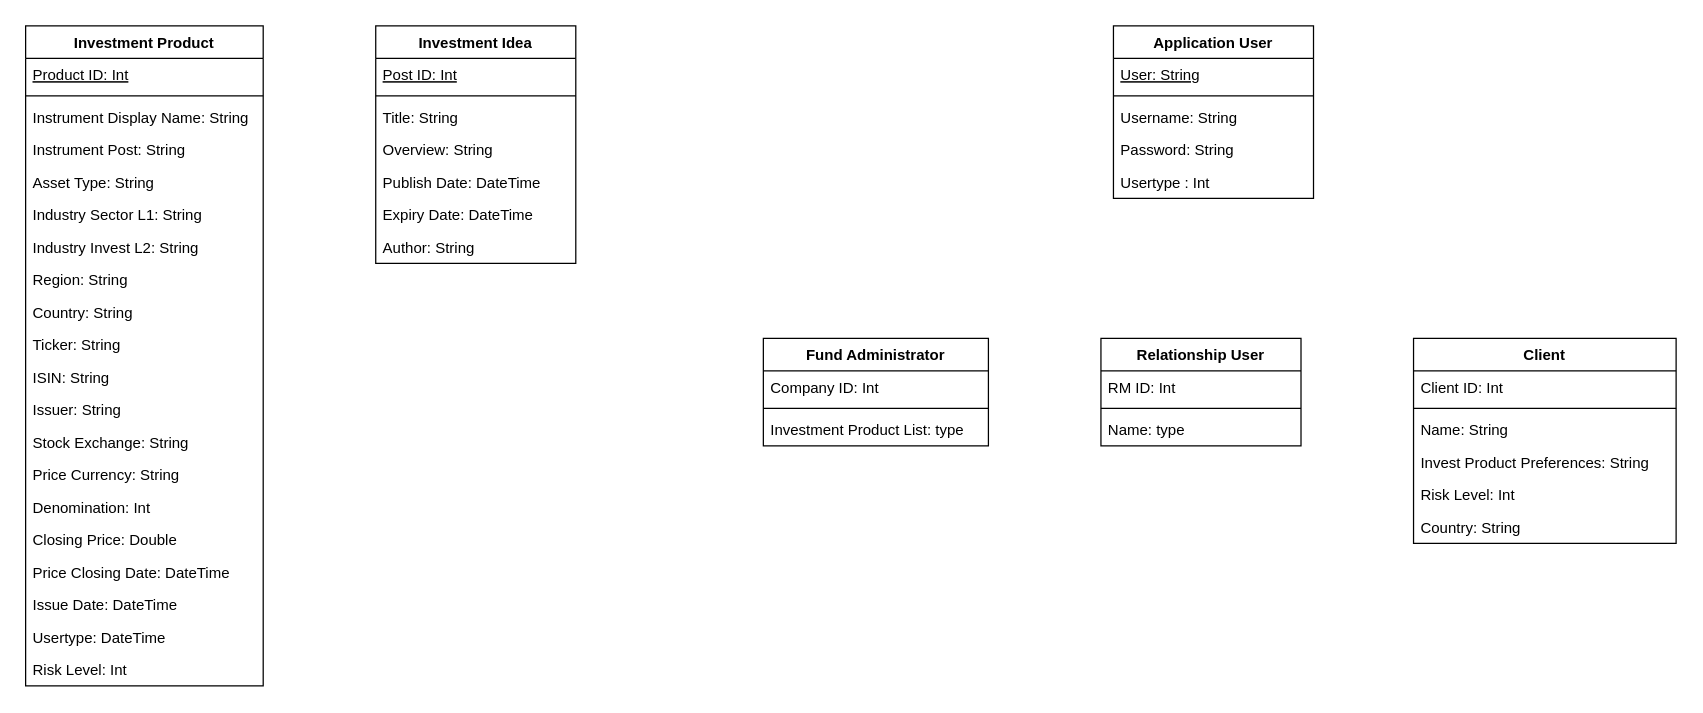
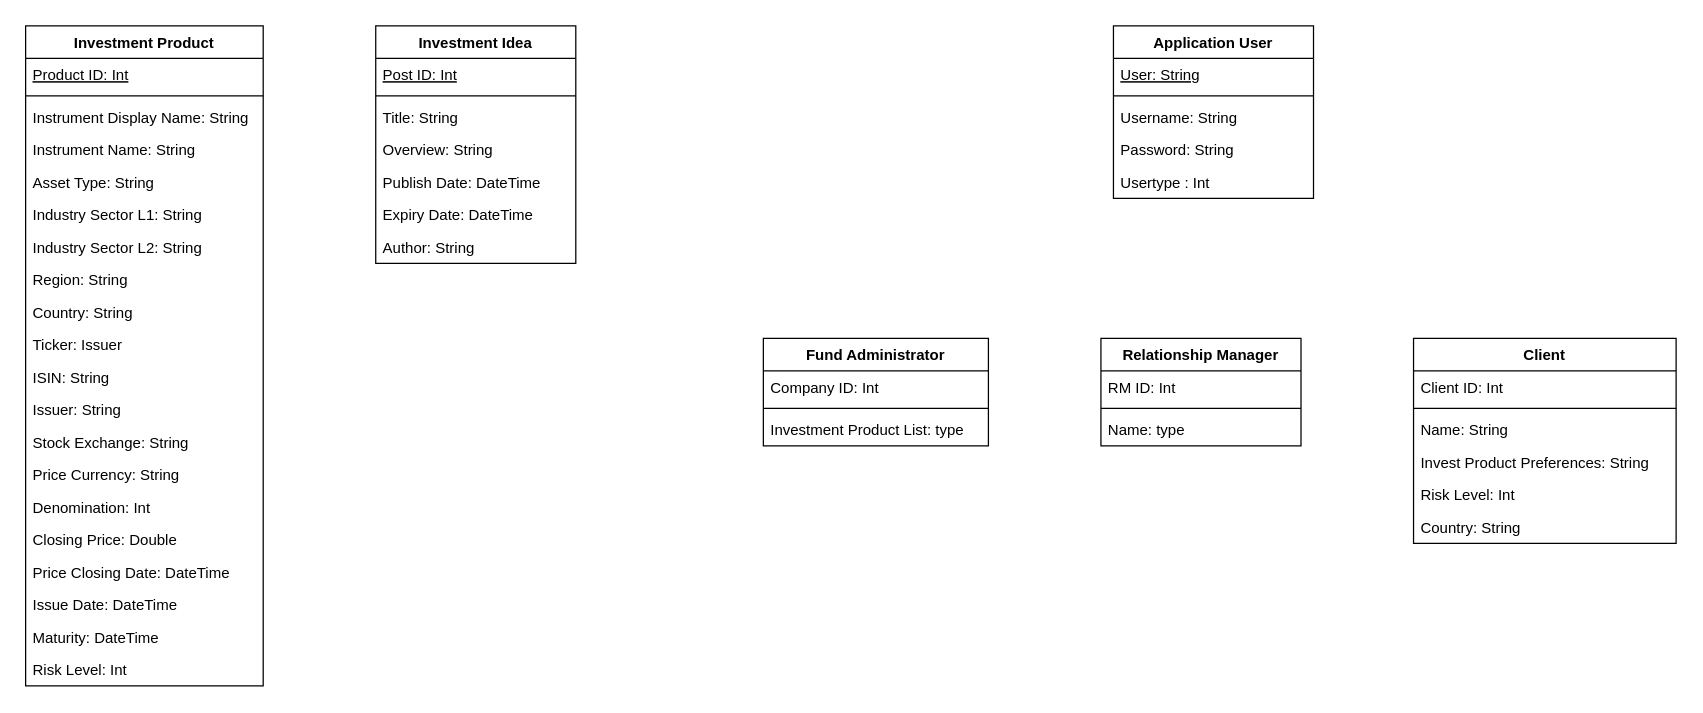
(121, 150) -> (121, 150)
(132, 248) -> (132, 248)
(84, 345) -> (85, 345)
(1200, 355) -> (1200, 355)
(102, 638) -> (100, 638)
